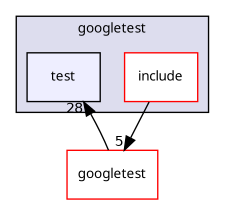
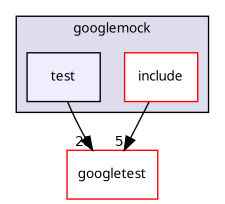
(112, 29) -> (112, 29)
(100, 132) -> (76, 121)
